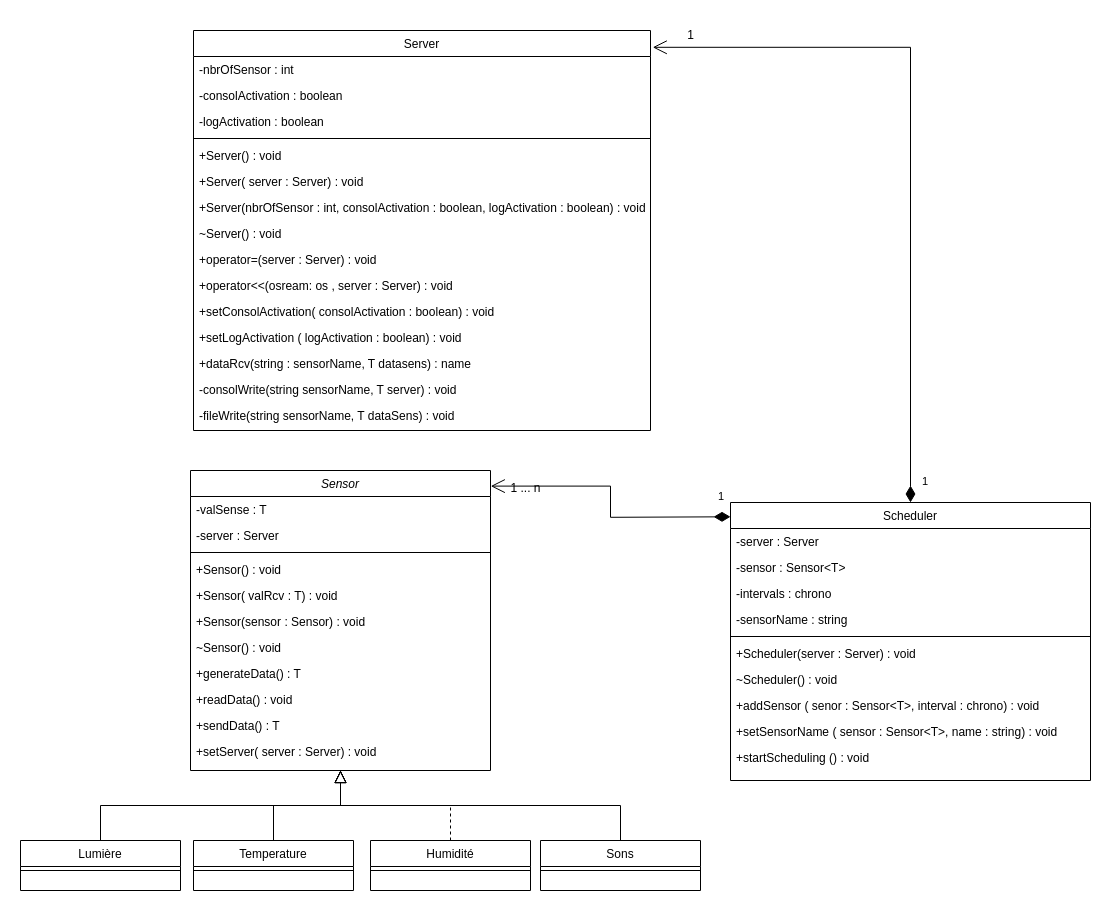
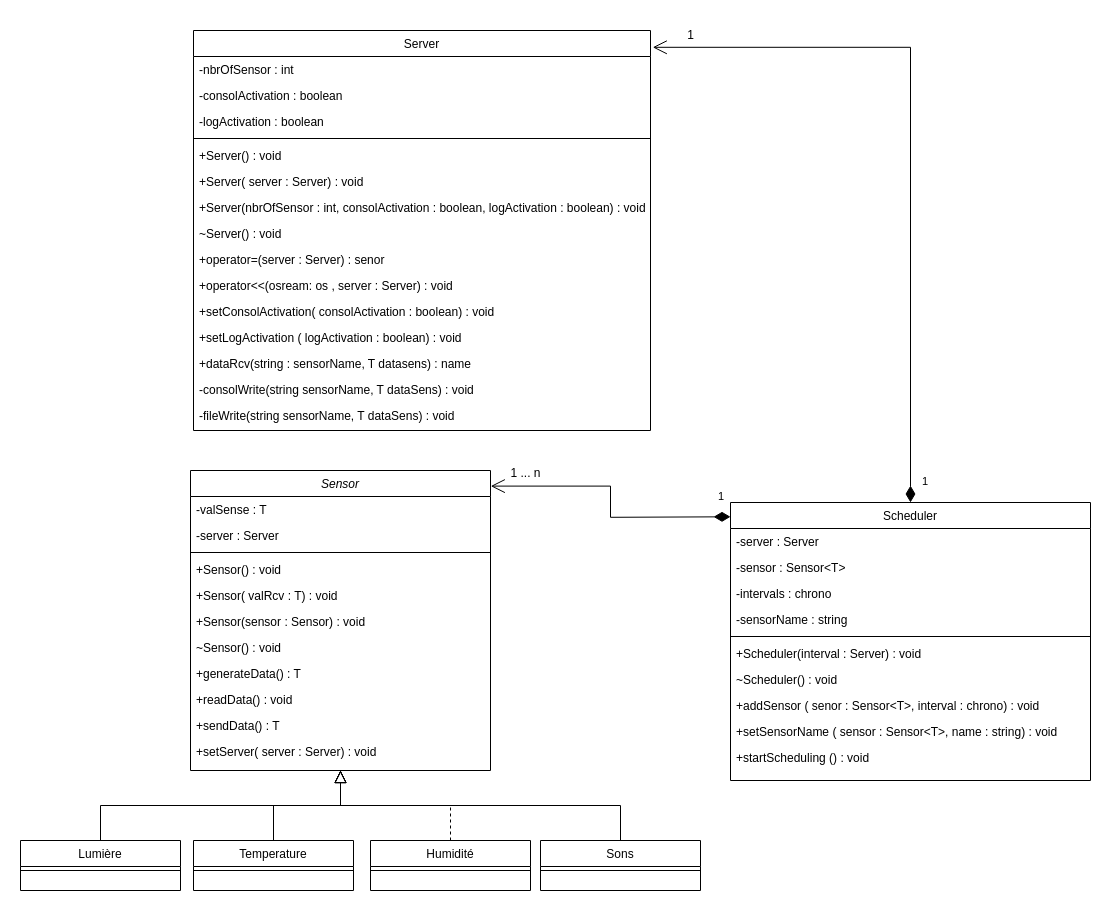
(302, 260) -> (307, 260)
(343, 390) -> (350, 390)
(526, 489) -> (526, 474)
(838, 654) -> (841, 654)
